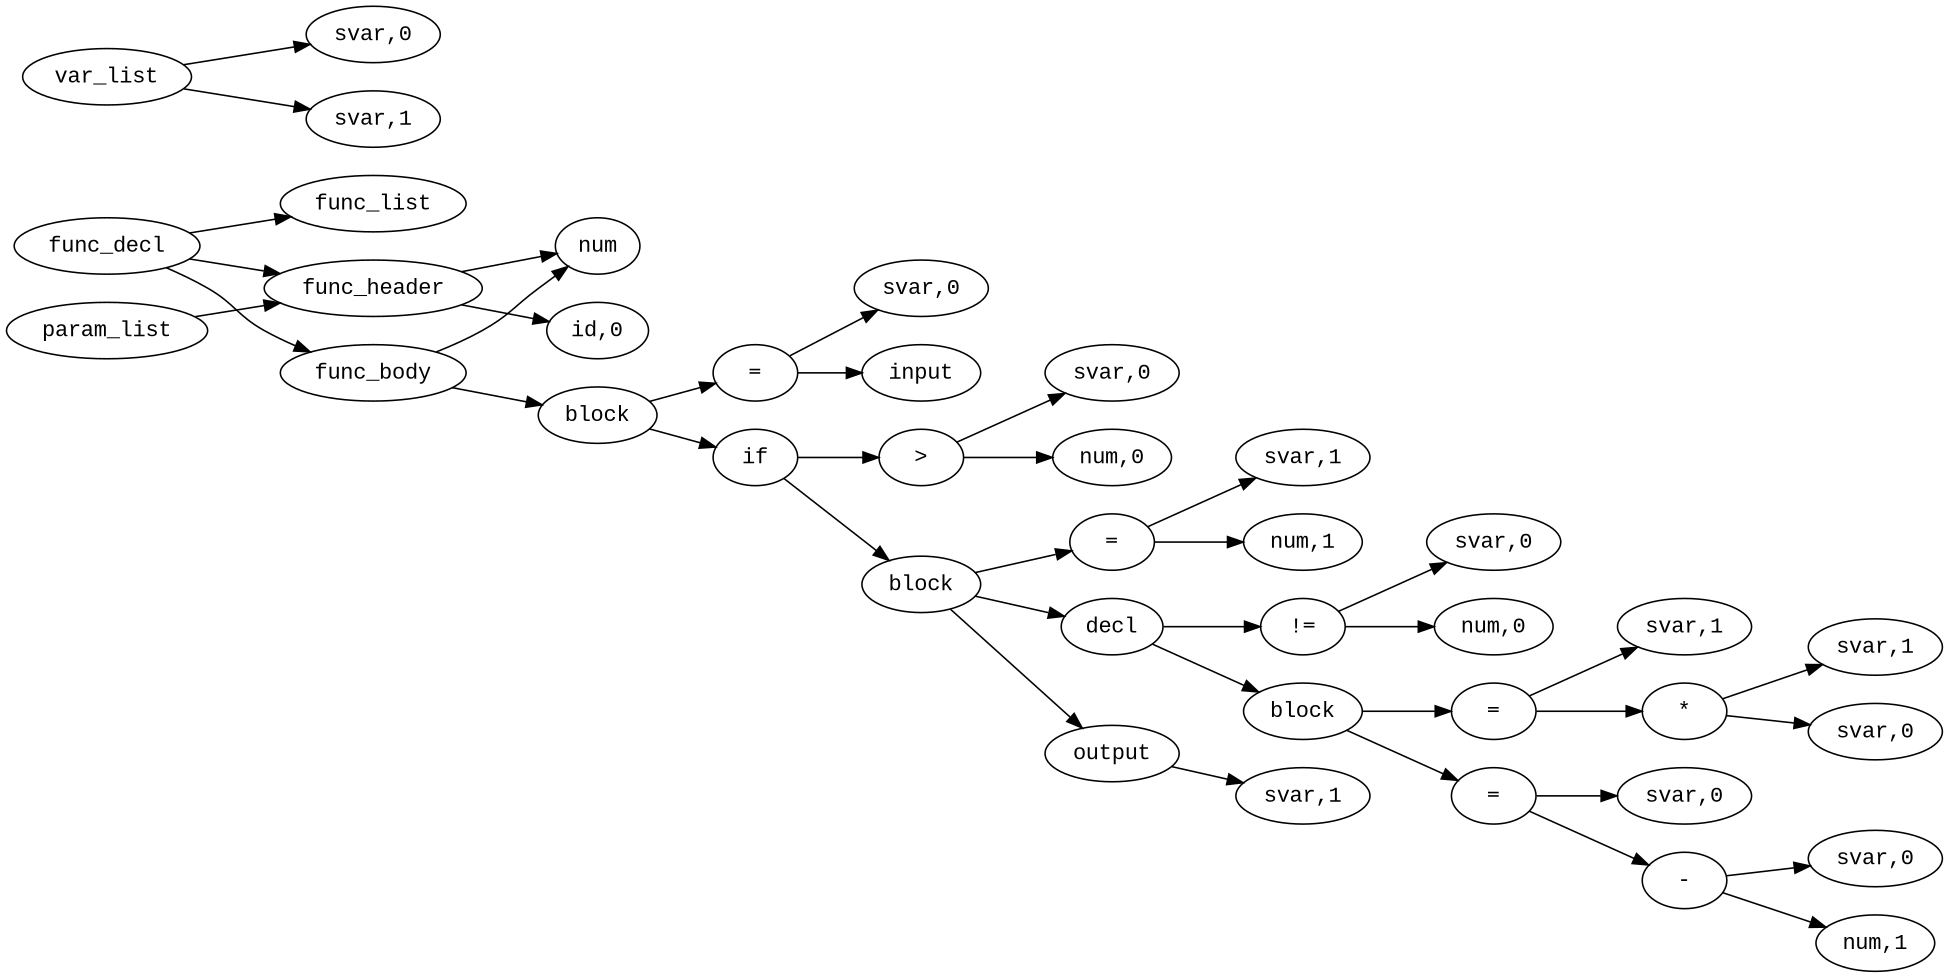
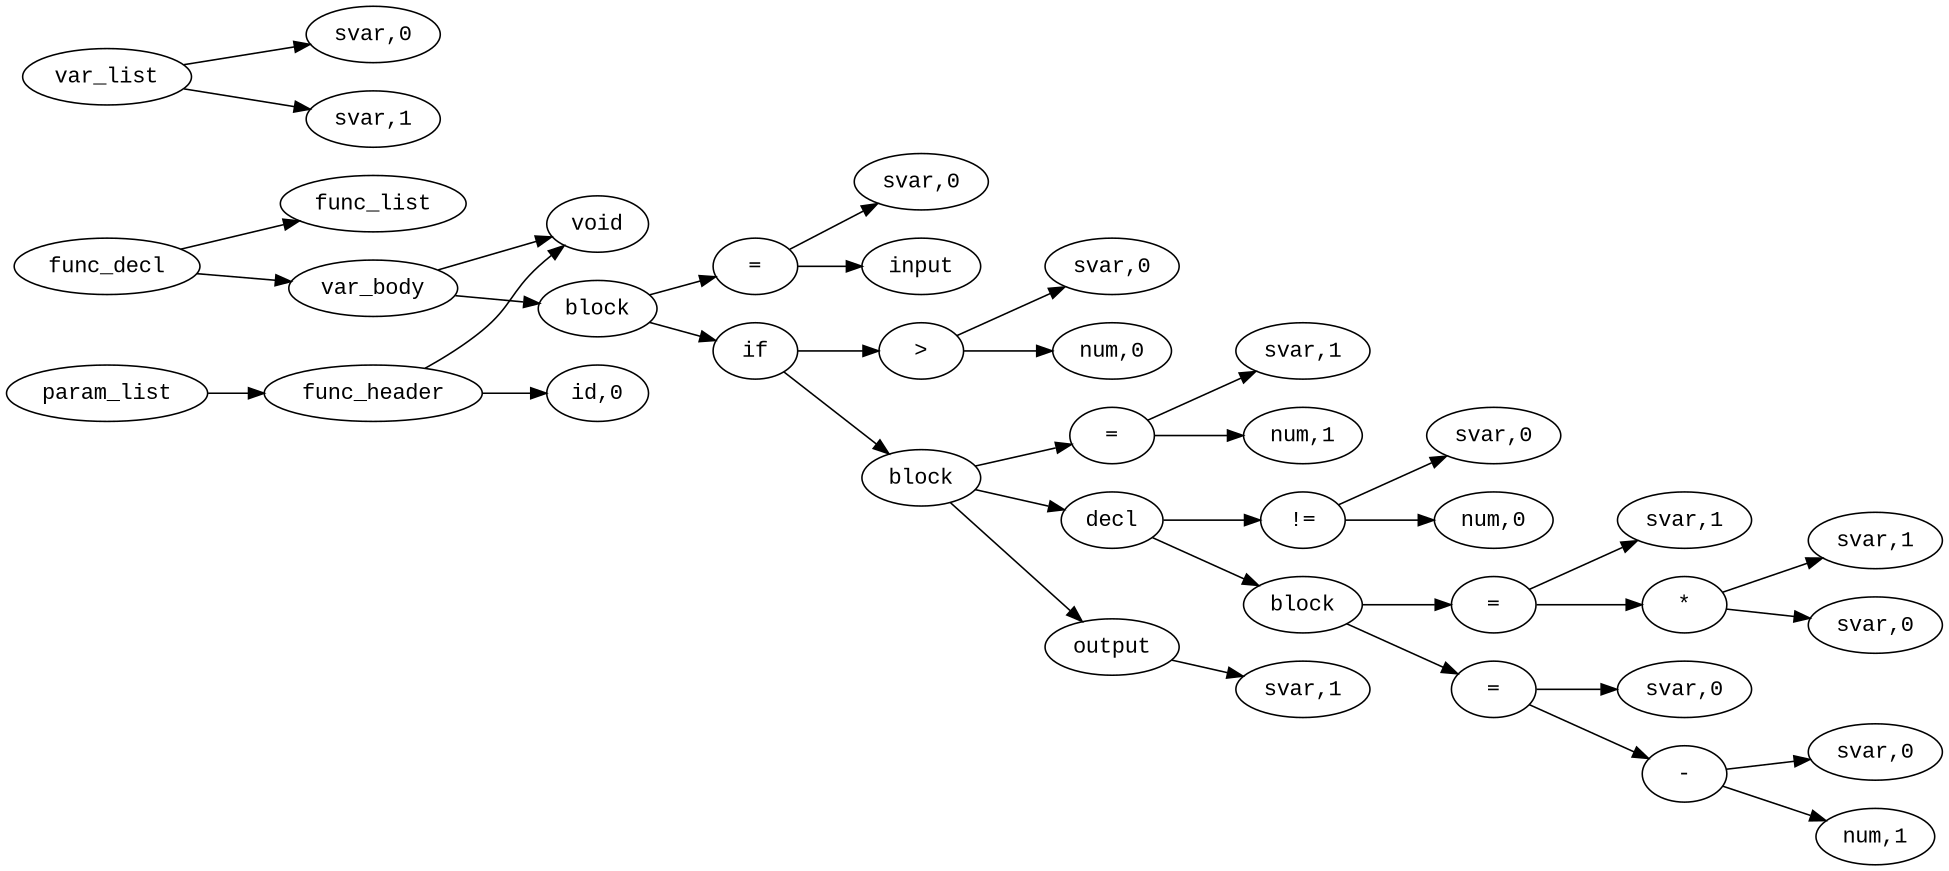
(598, 246) -> (598, 224)
(227, 265) -> none
(373, 373) -> (373, 288)
